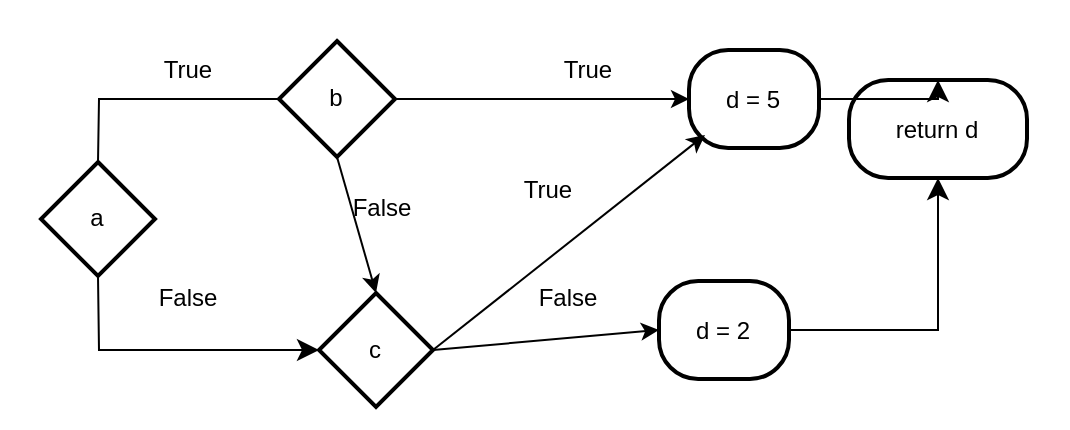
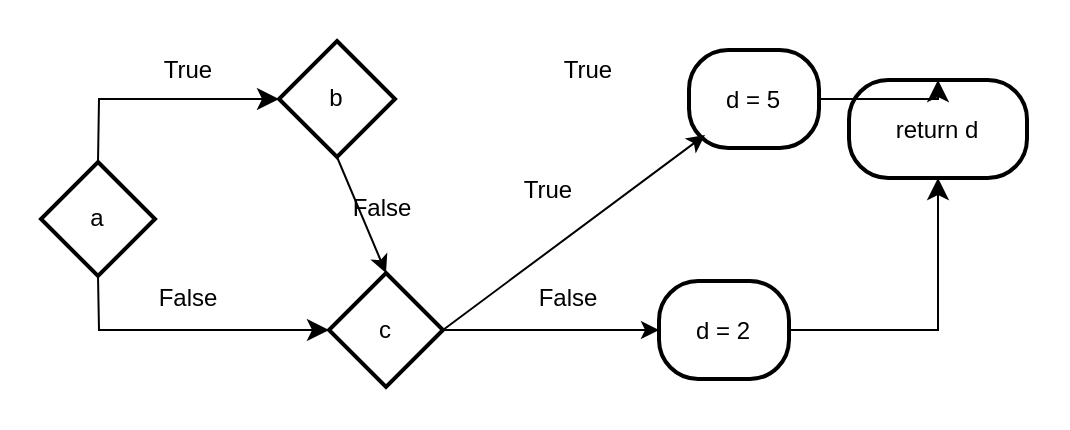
(268, 99) -> (261, 99)
(535, 99) -> none
(376, 350) -> (386, 330)
